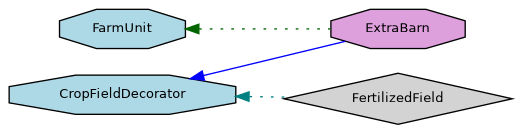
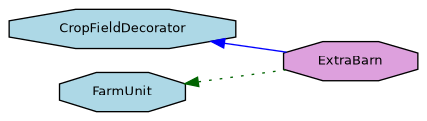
(398, 99) -> none
